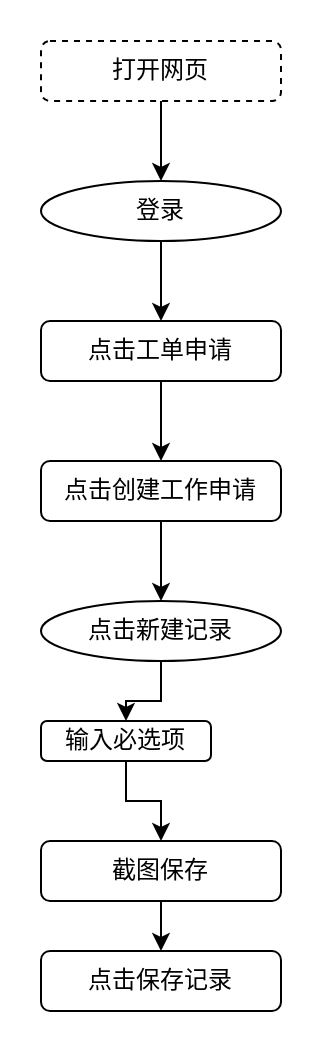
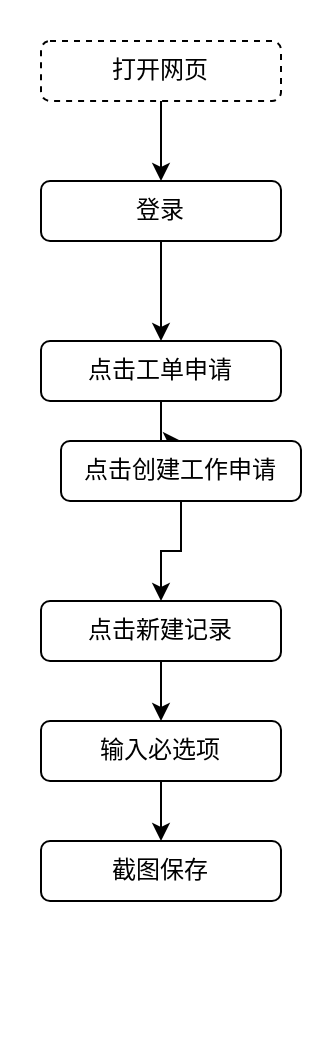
(161, 211) -> (161, 211)
(161, 351) -> (161, 371)
(161, 491) -> (181, 471)
(161, 631) -> (161, 631)
(126, 741) -> (161, 751)
(161, 933) -> none
(161, 981) -> none
